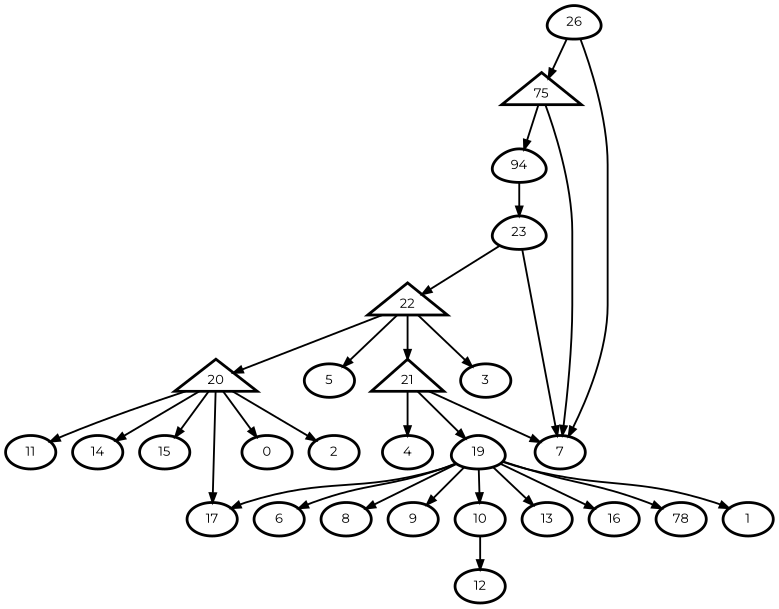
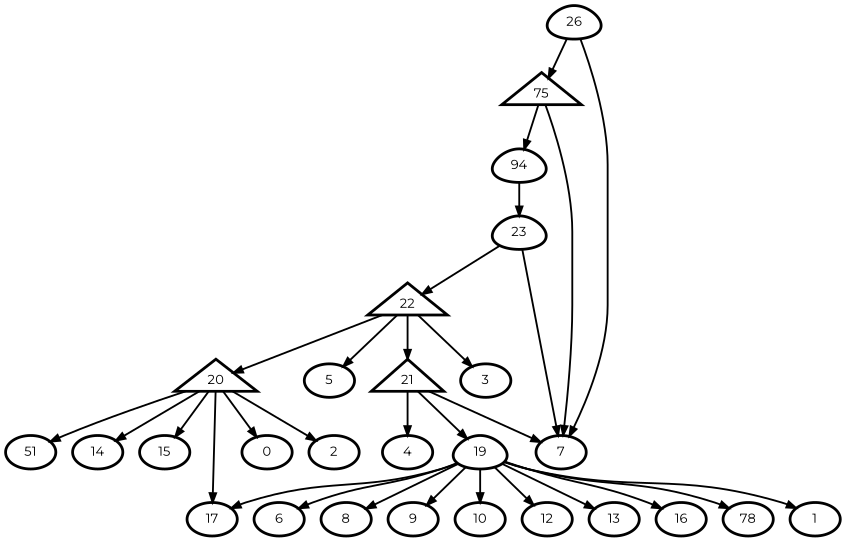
(31, 452) -> (31, 452)
(480, 548) -> (511, 483)
